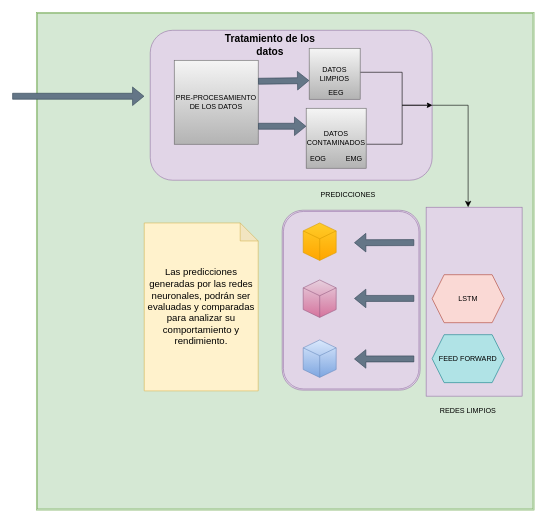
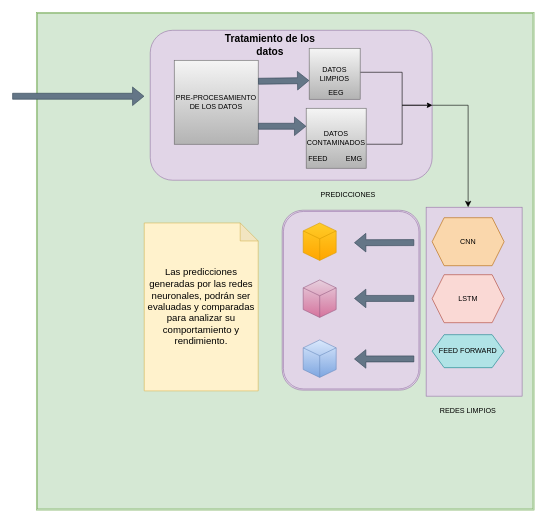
(318, 159) -> (318, 159)
none -> (468, 242)
(468, 359) -> (468, 351)
